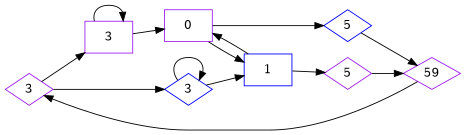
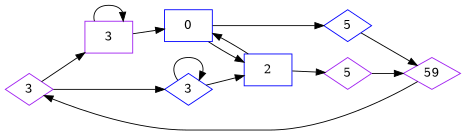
(188, 26) -> (188, 26)
(268, 70) -> (268, 70)
